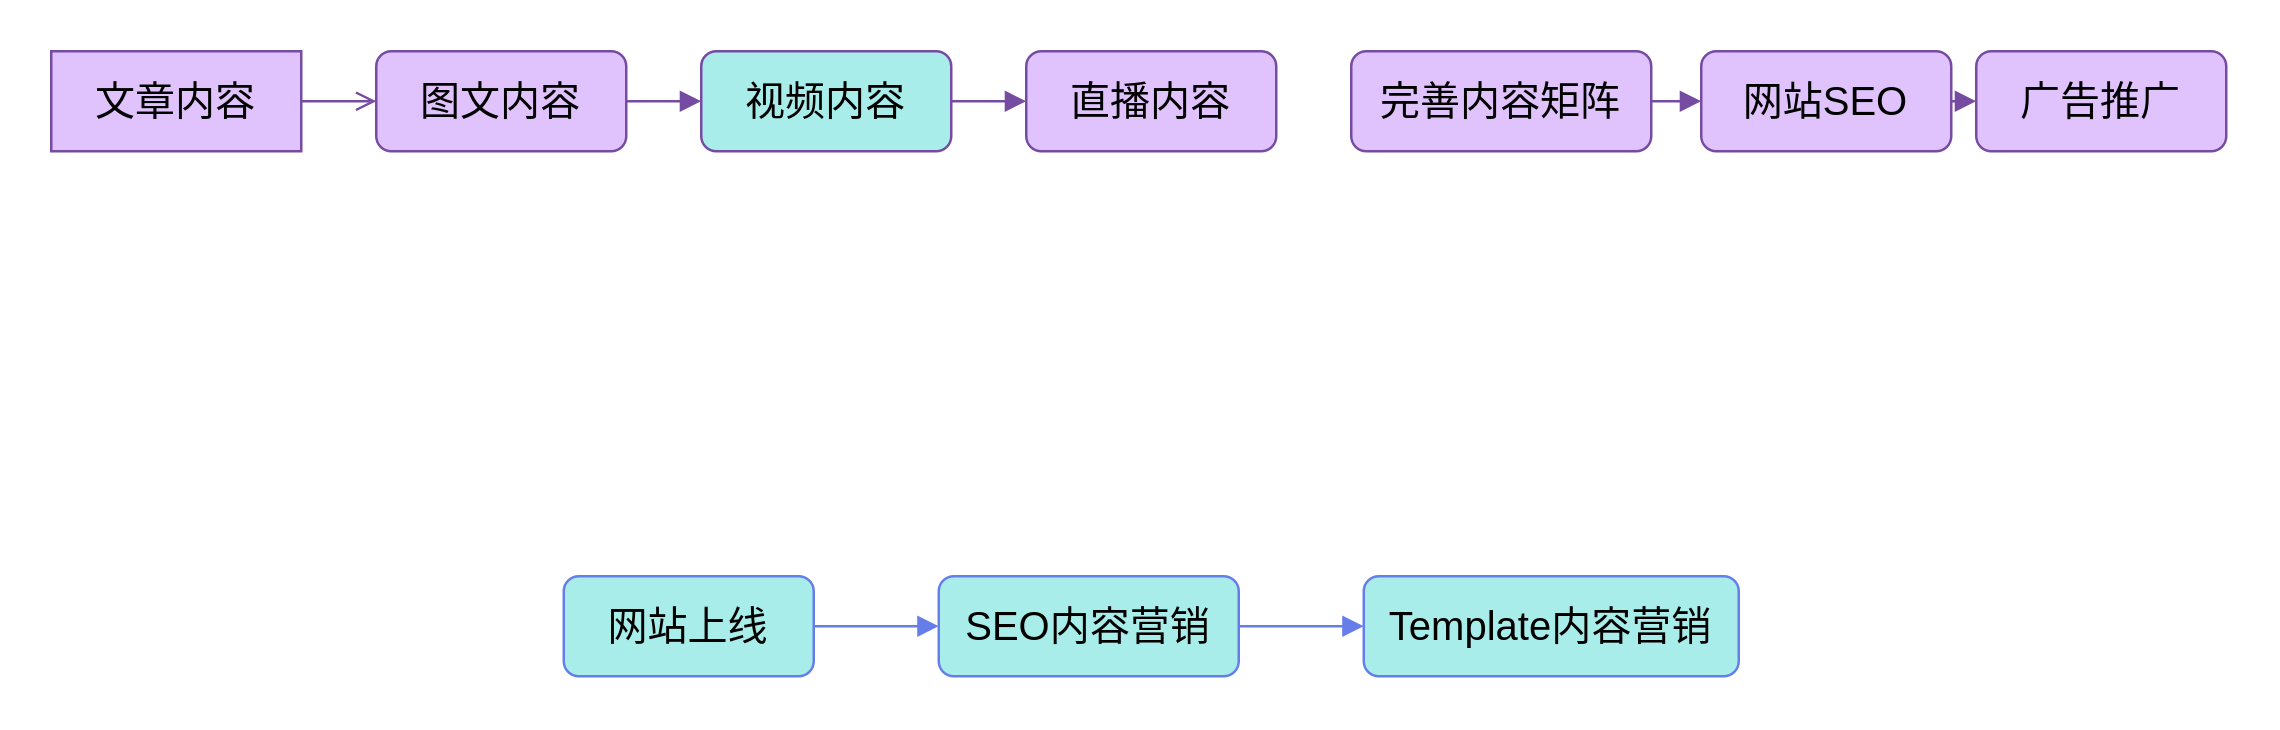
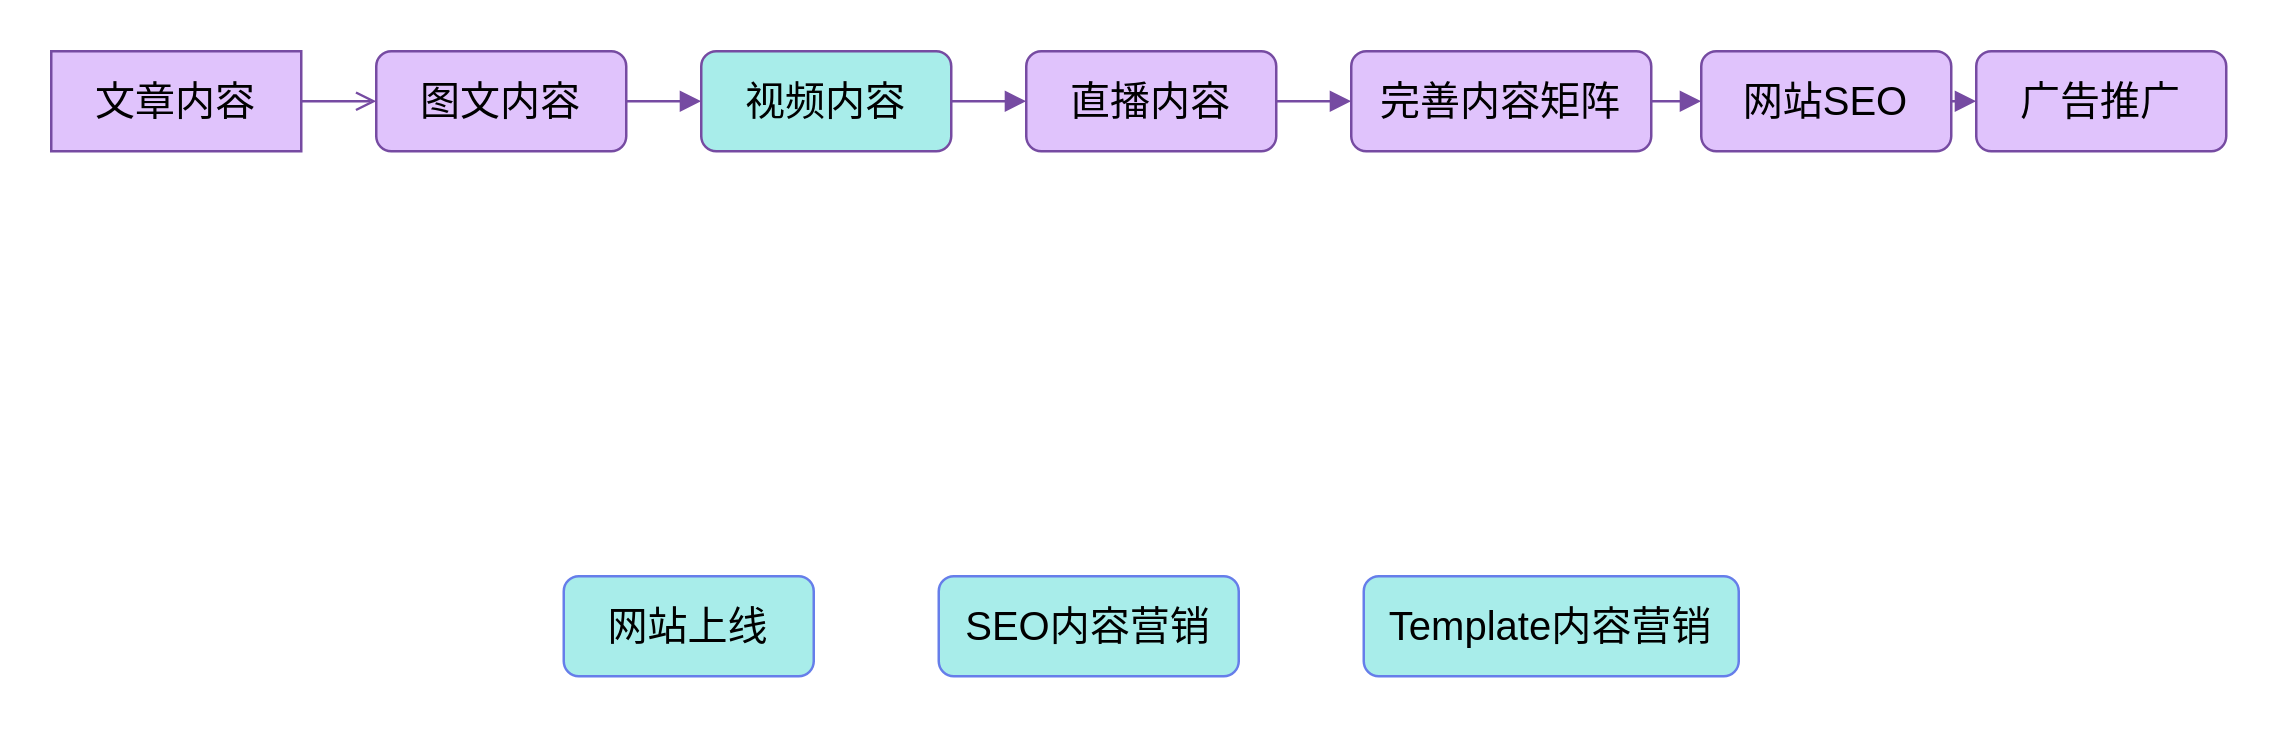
none -> (1302, 101)
(866, 626) -> none
(1291, 626) -> none
